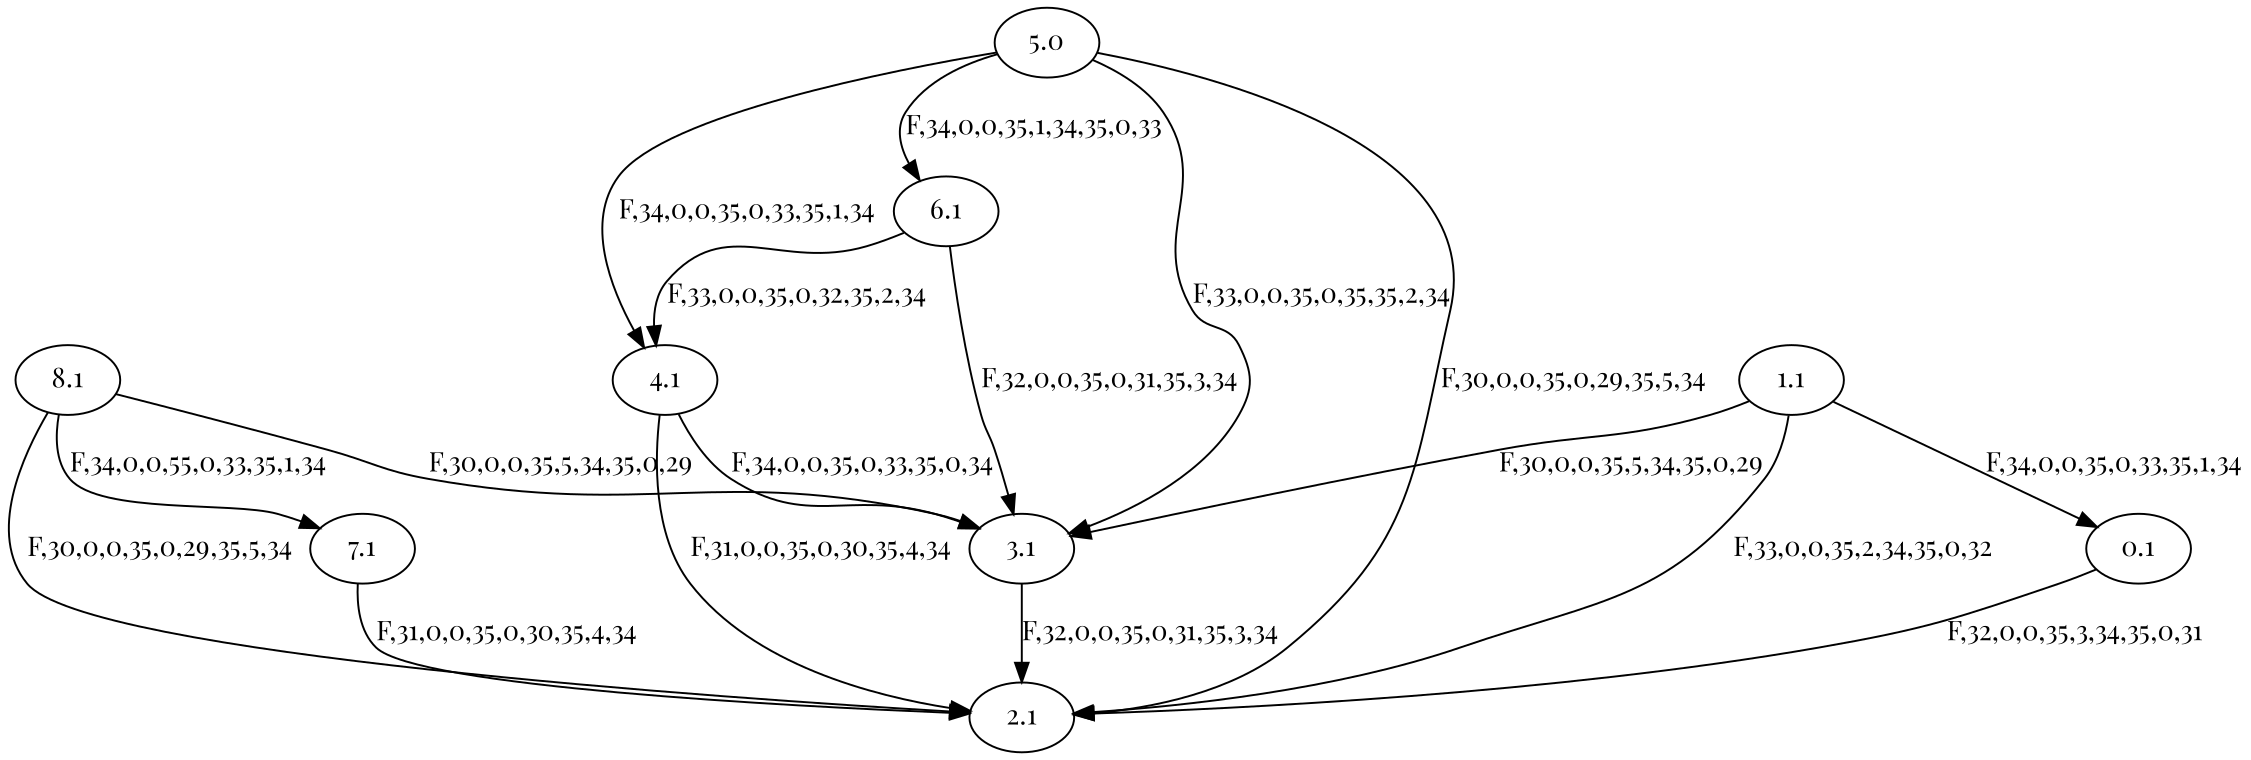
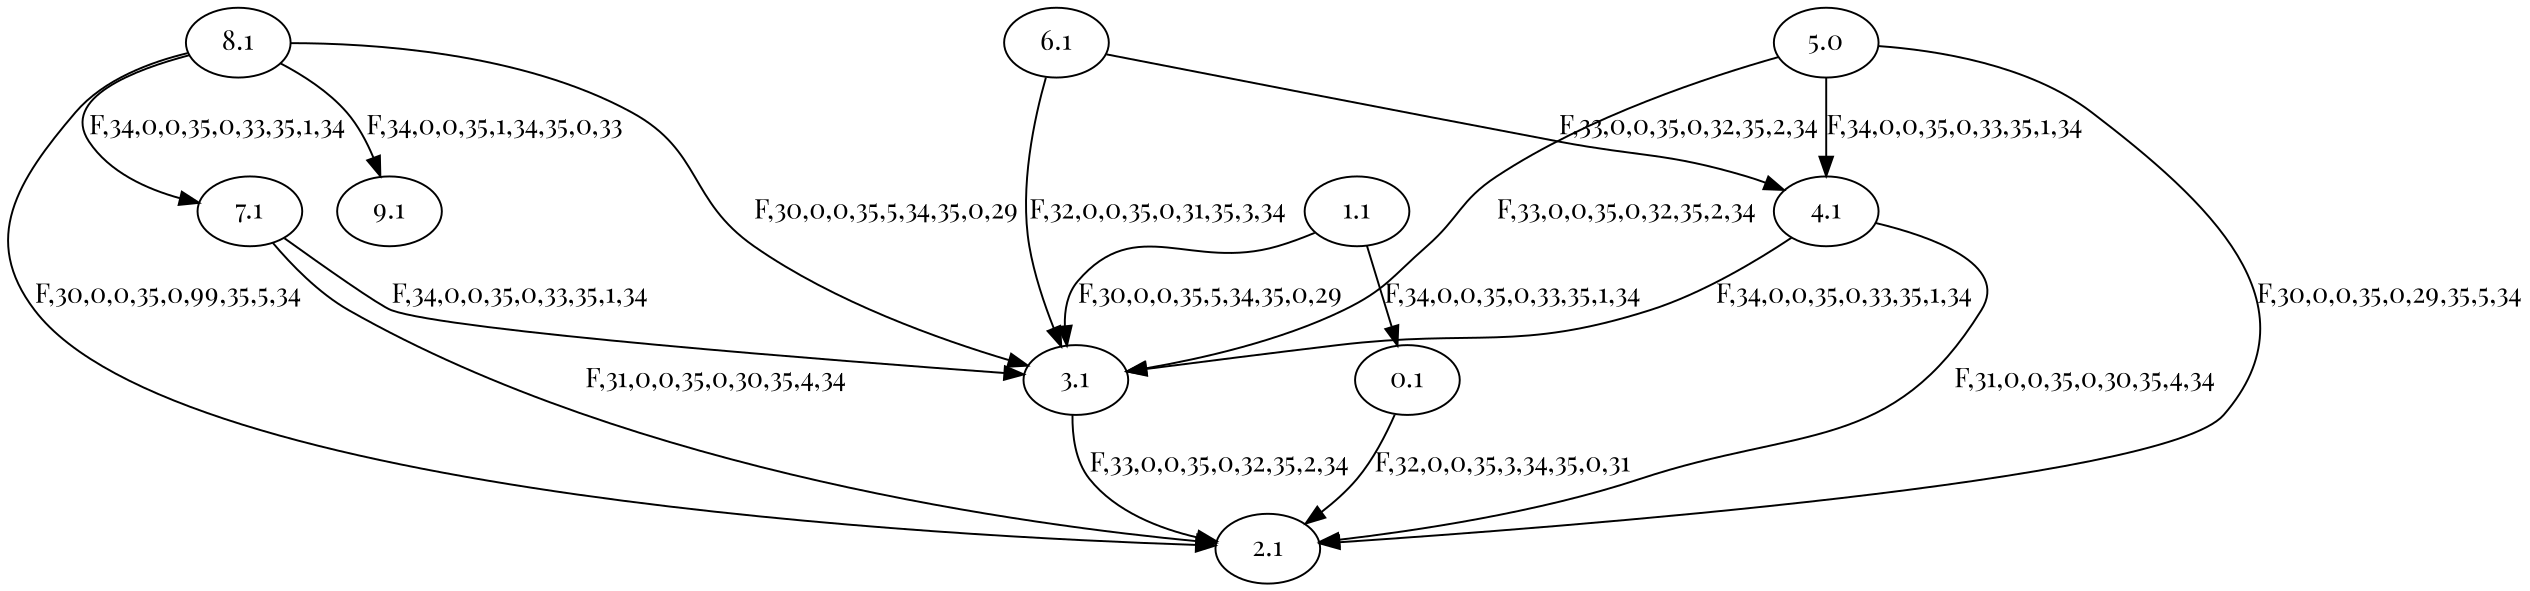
(924, 91) -> none
none -> (390, 211)
(1321, 296) -> (1627, 211)
none -> (633, 342)
(199, 464) -> (218, 127)
(863, 464) -> (1845, 296)
(160, 549) -> (168, 296)
(1151, 633) -> (1219, 464)
(1484, 640) -> none
